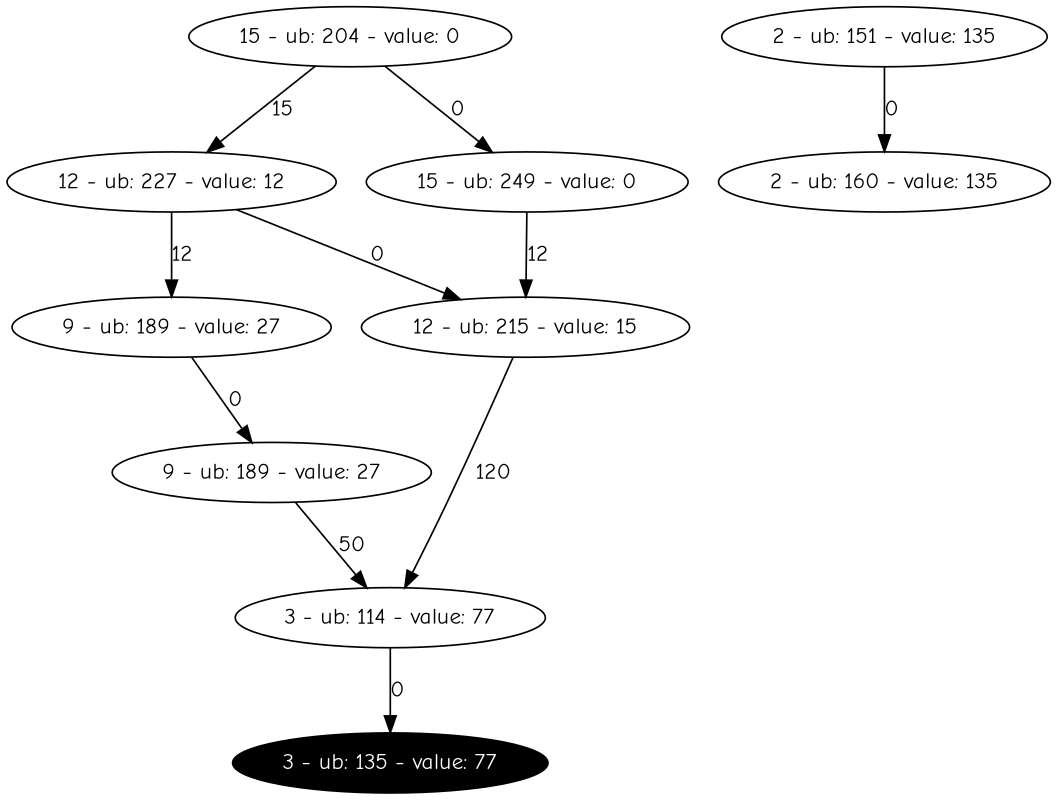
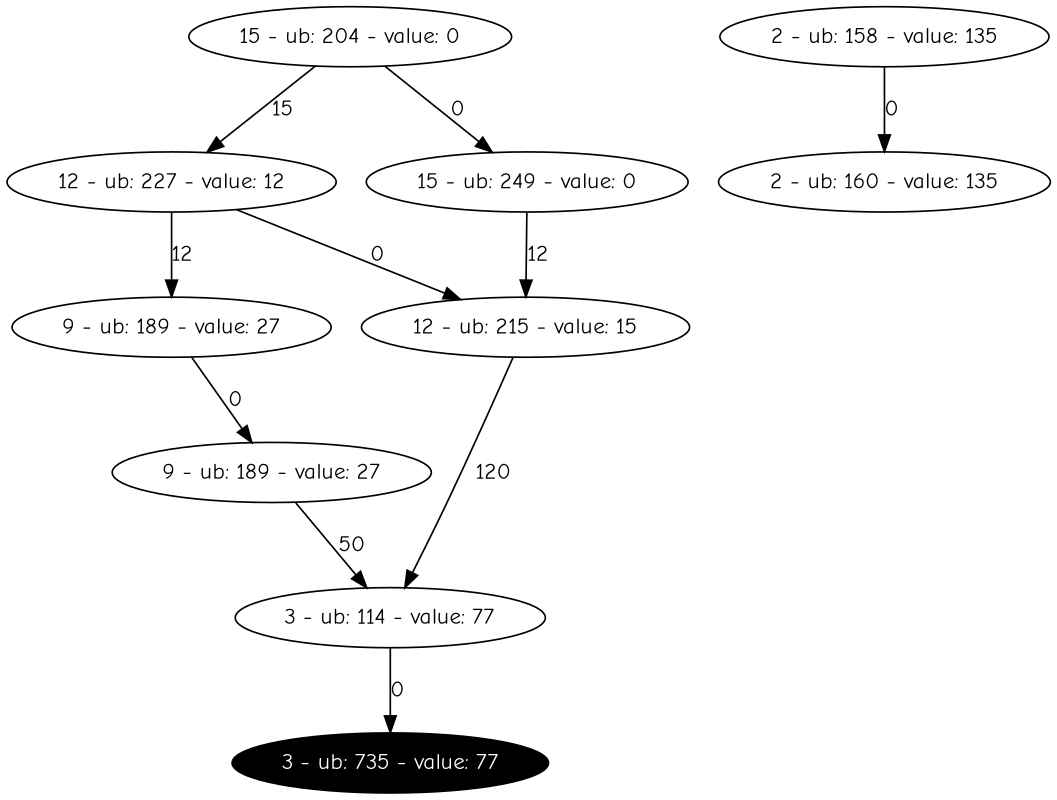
(884, 37) -> (884, 37)
(390, 763) -> (390, 763)
